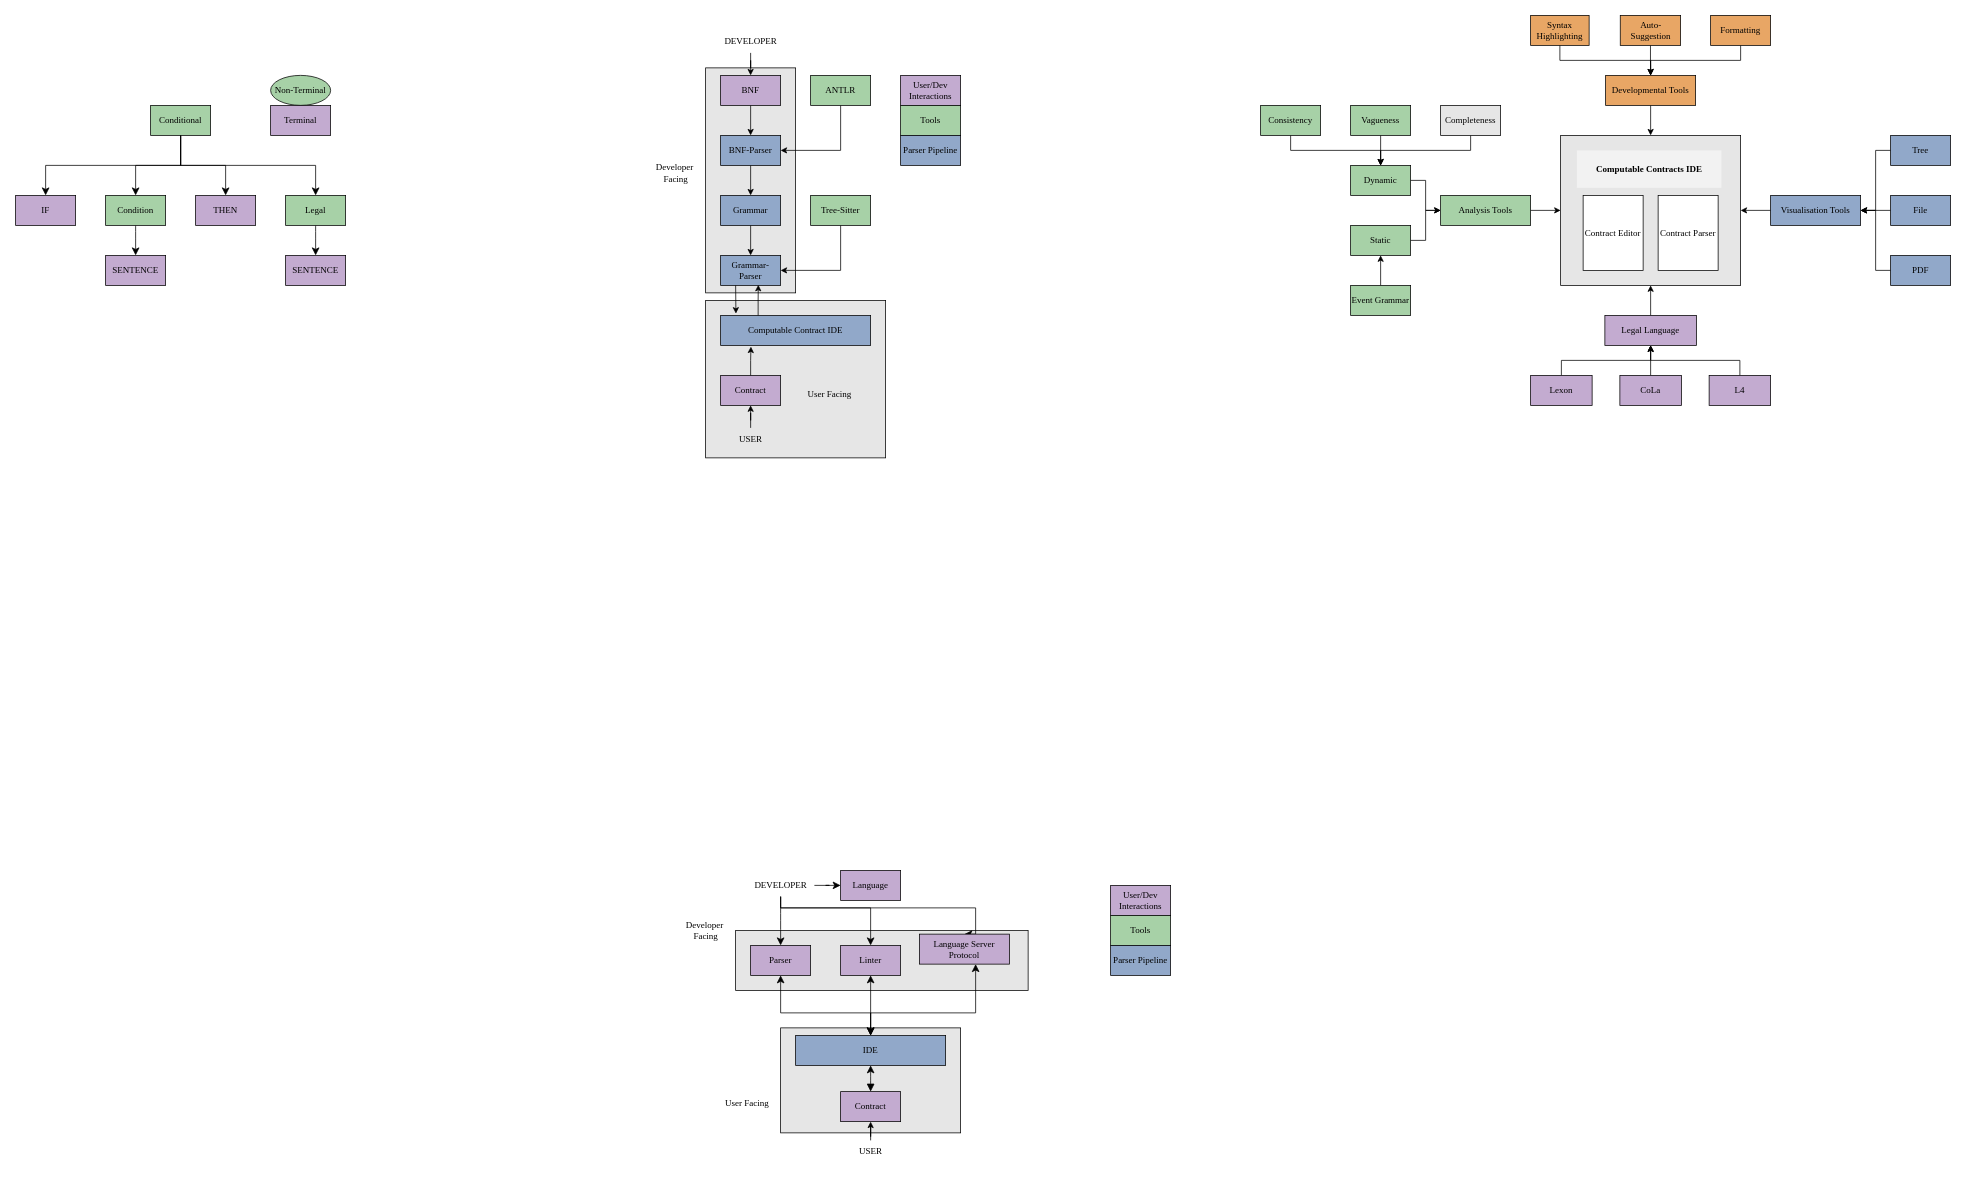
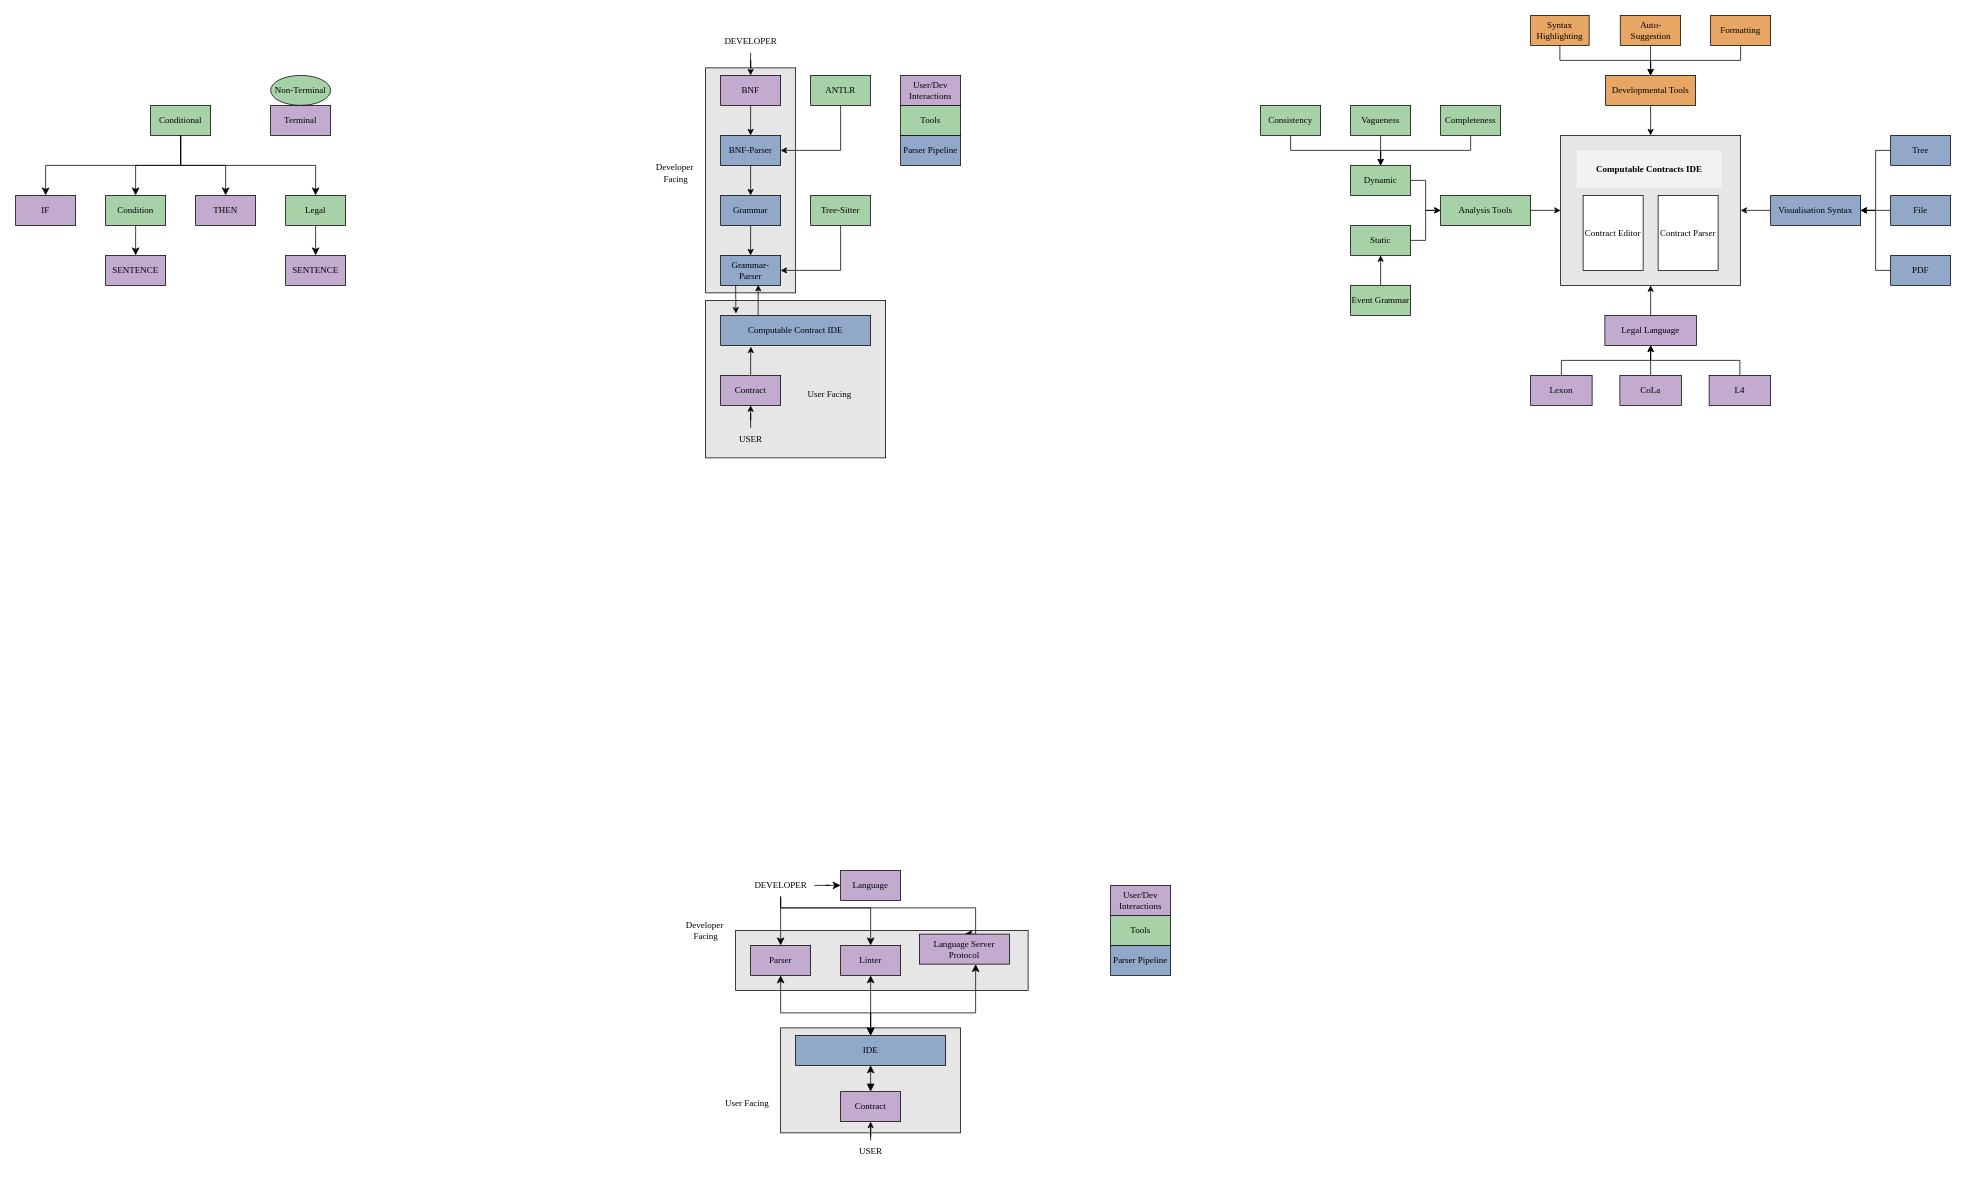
(1470, 120) -> (1470, 120)
(1815, 210) -> (1815, 210)
